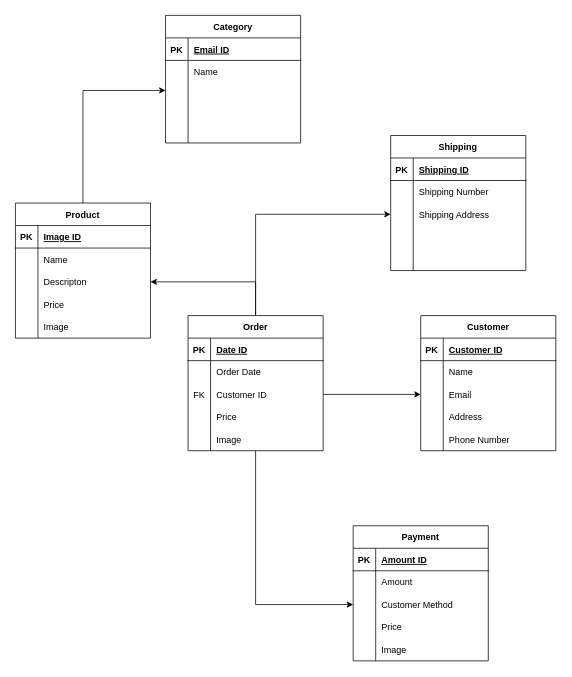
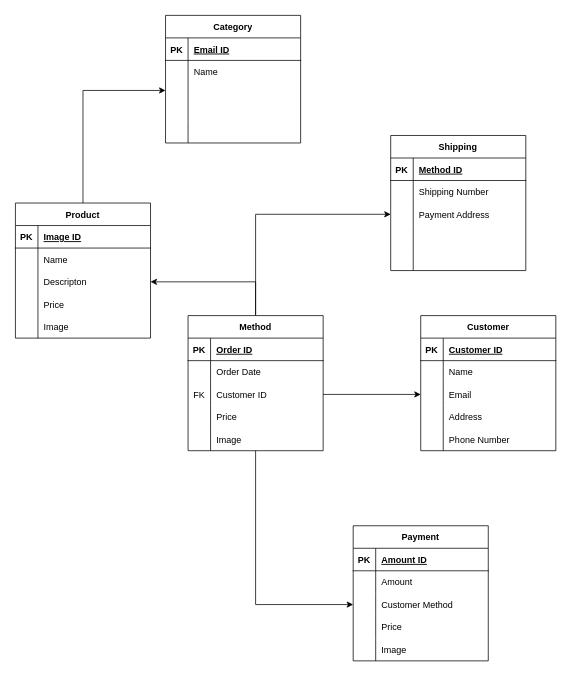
(443, 170) -> (440, 170)
(455, 215) -> (455, 215)
(255, 327) -> (255, 327)
(232, 350) -> (235, 350)
